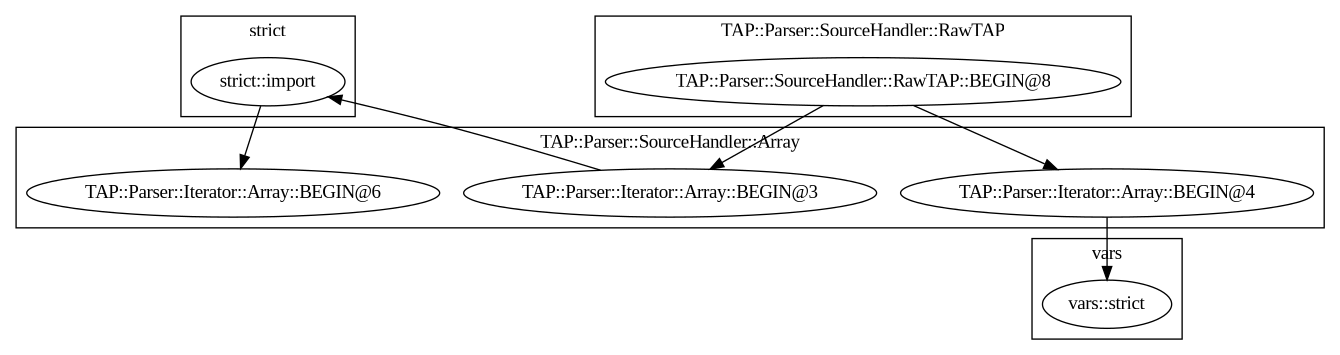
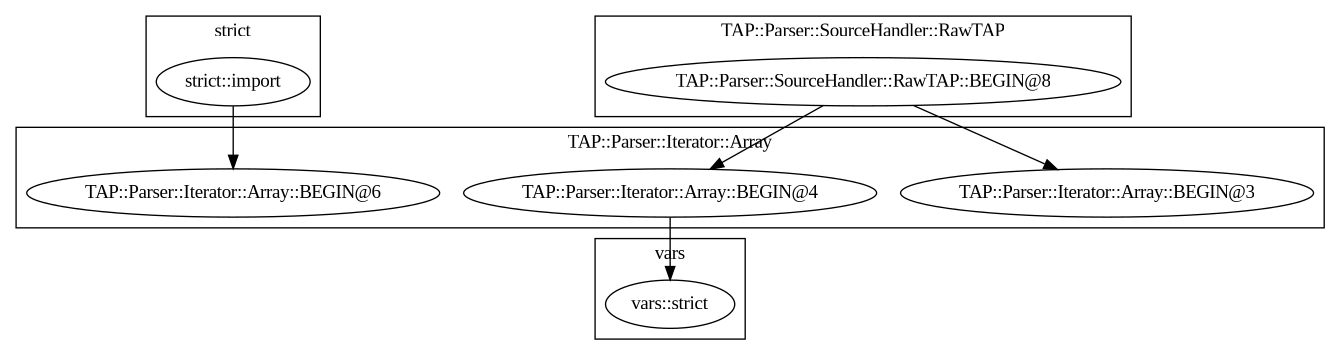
(485, 136) -> none
(670, 143) -> (670, 143)
